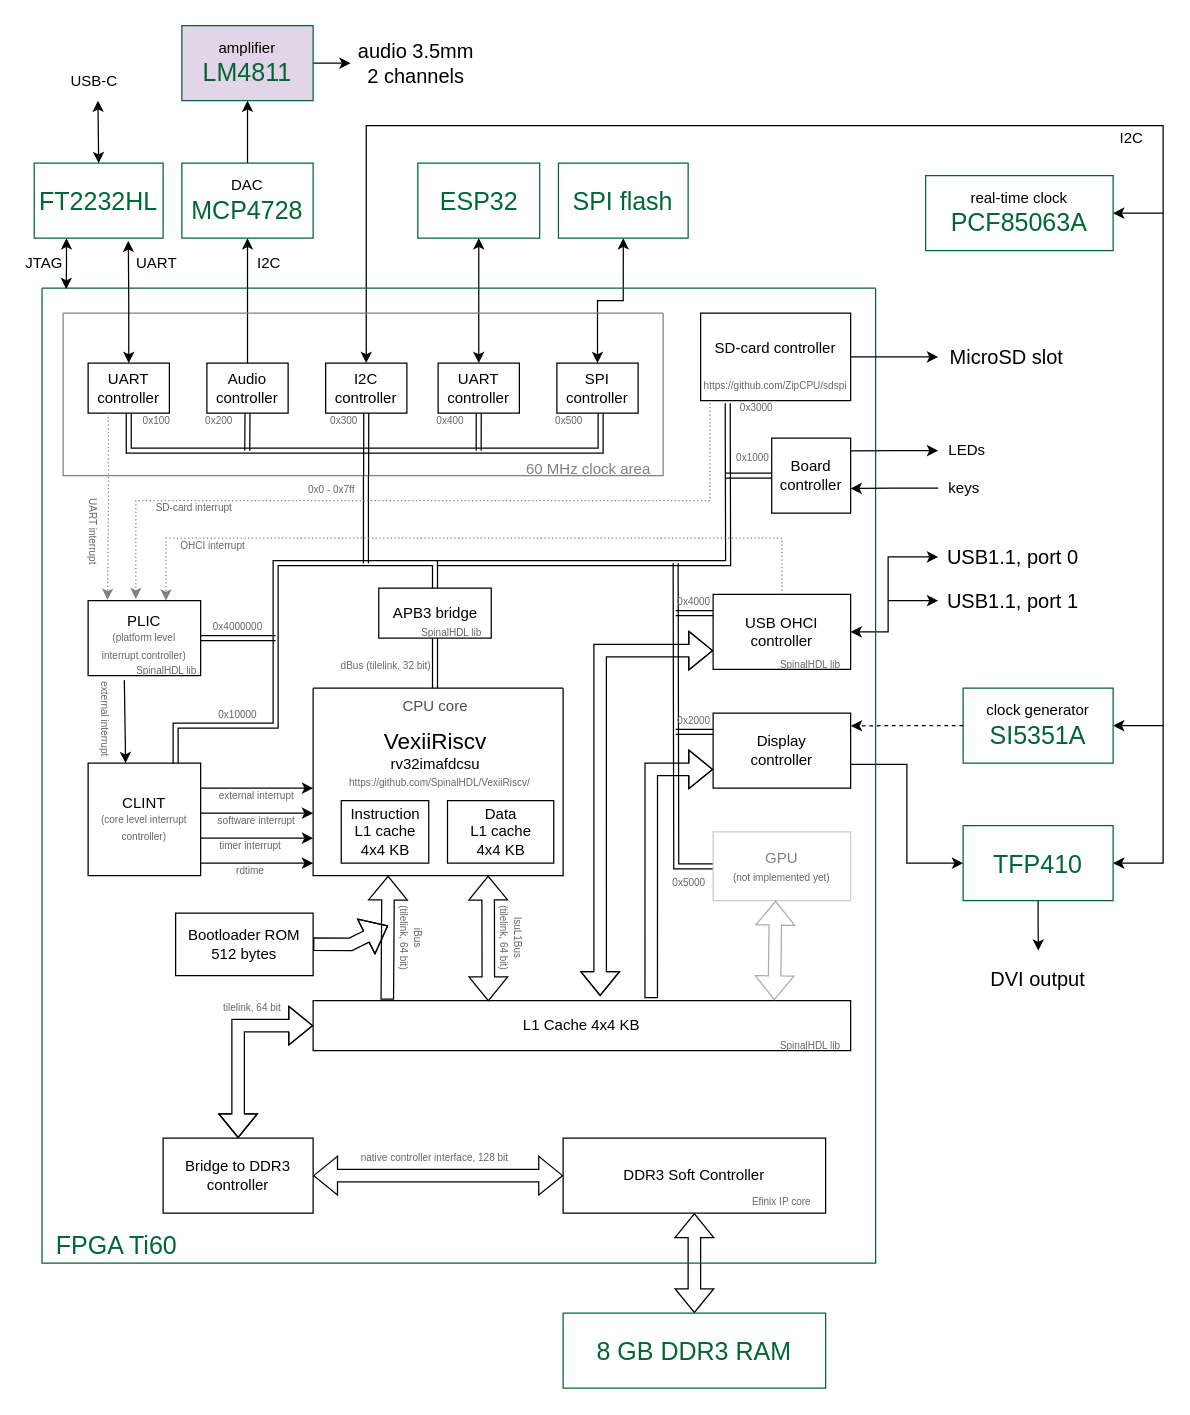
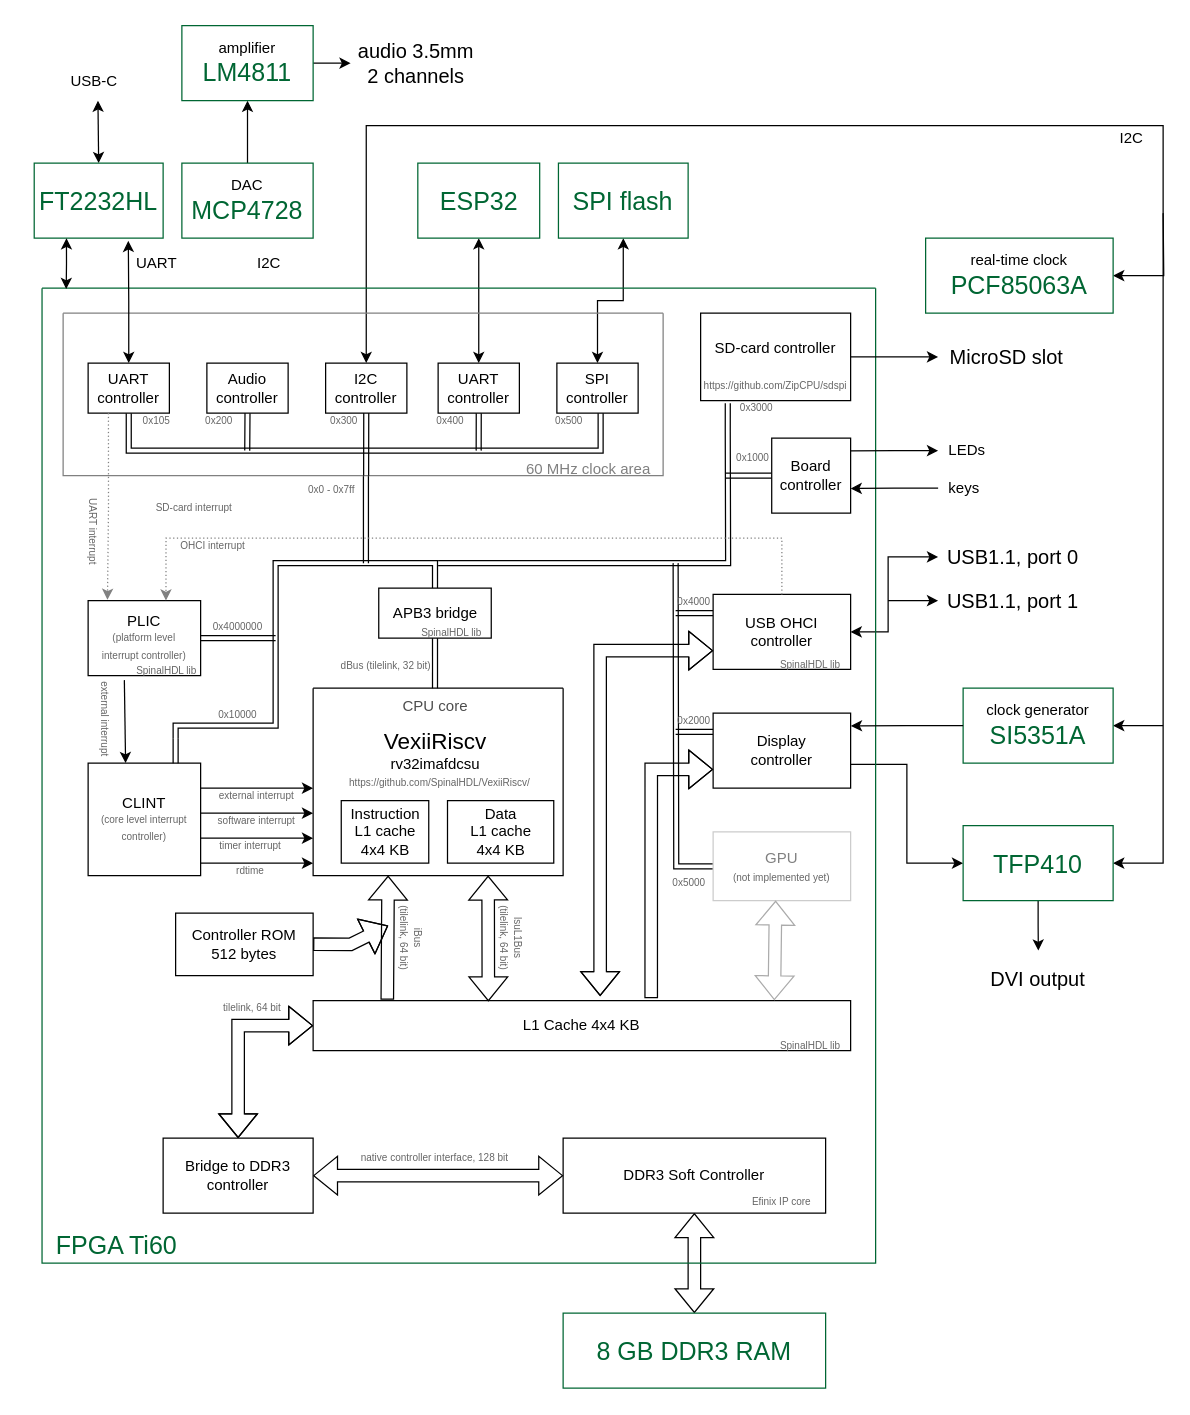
(248, 63) -> (248, 63)
(1019, 213) -> (1019, 276)
(44, 263) -> none
(248, 305) -> none
(157, 419) -> (157, 419)
(294, 501) -> none
(910, 726) -> (910, 726)
(244, 944) -> (244, 944)
